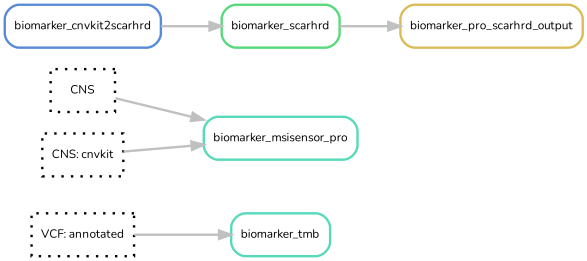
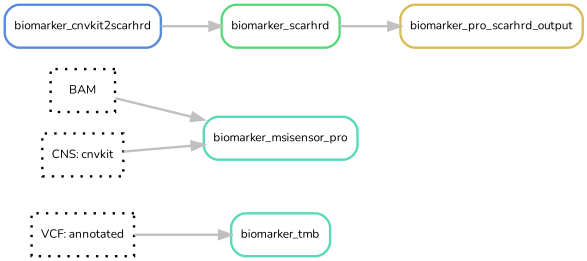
(83, 91) -> (83, 91)
